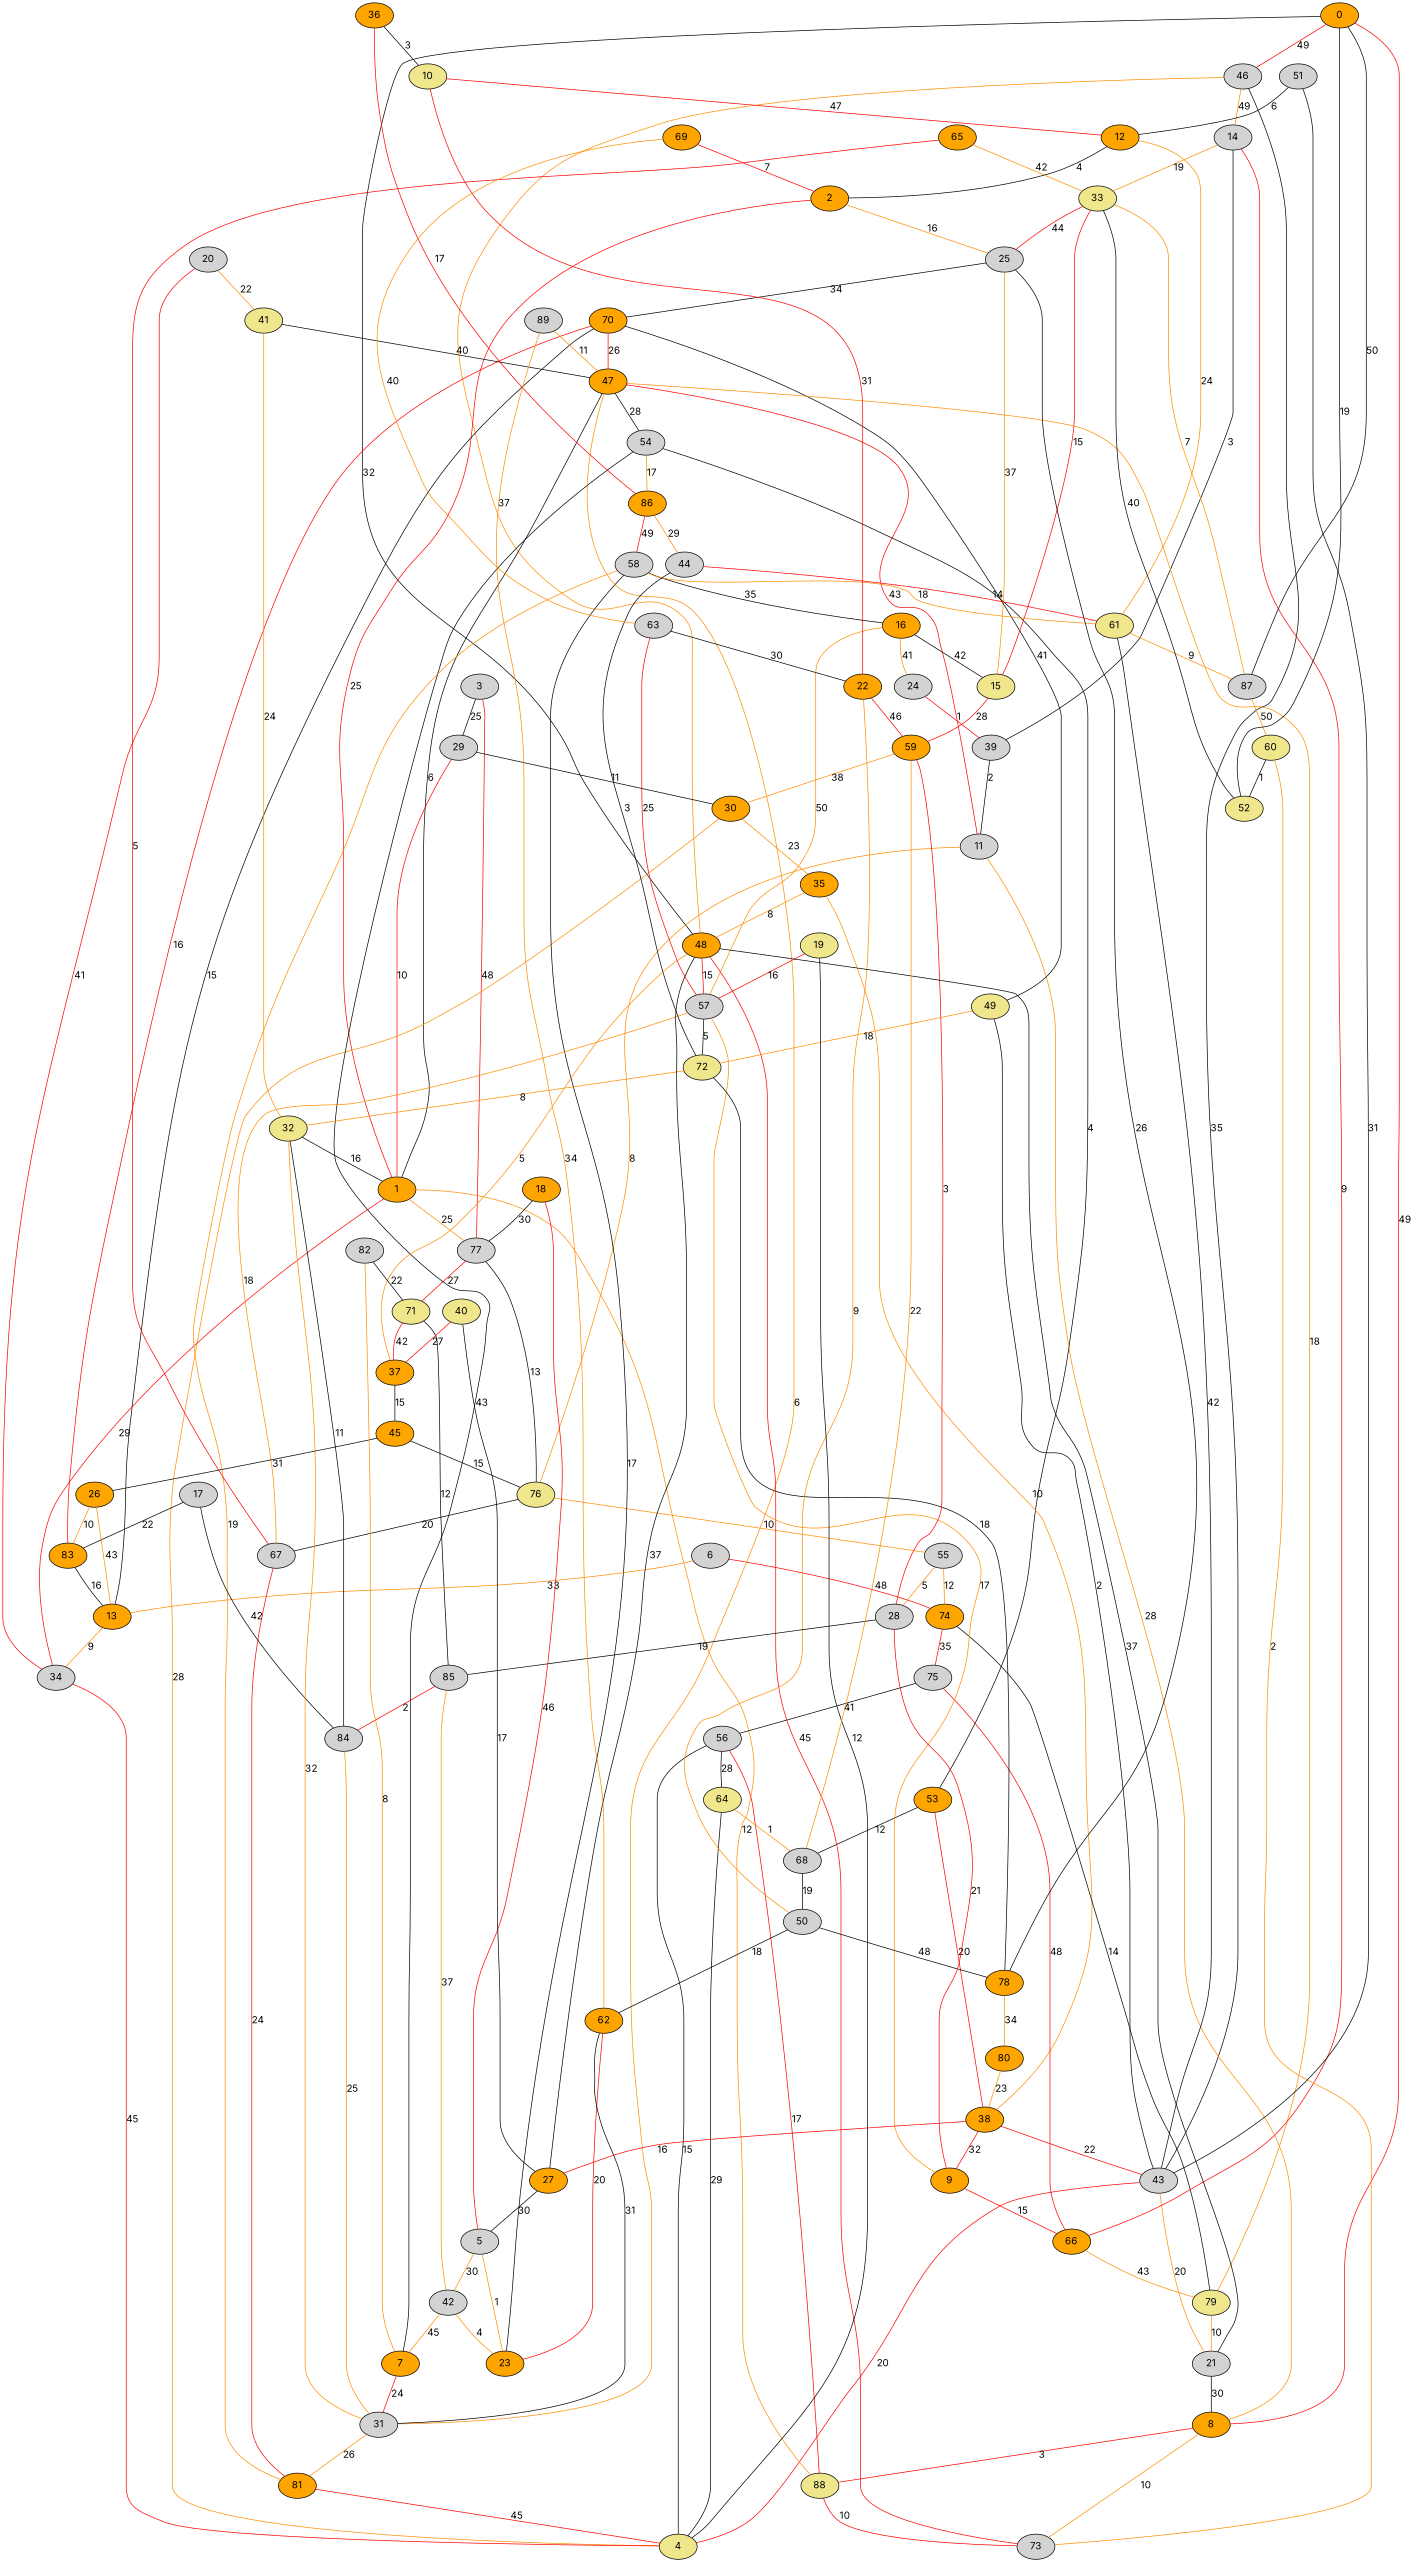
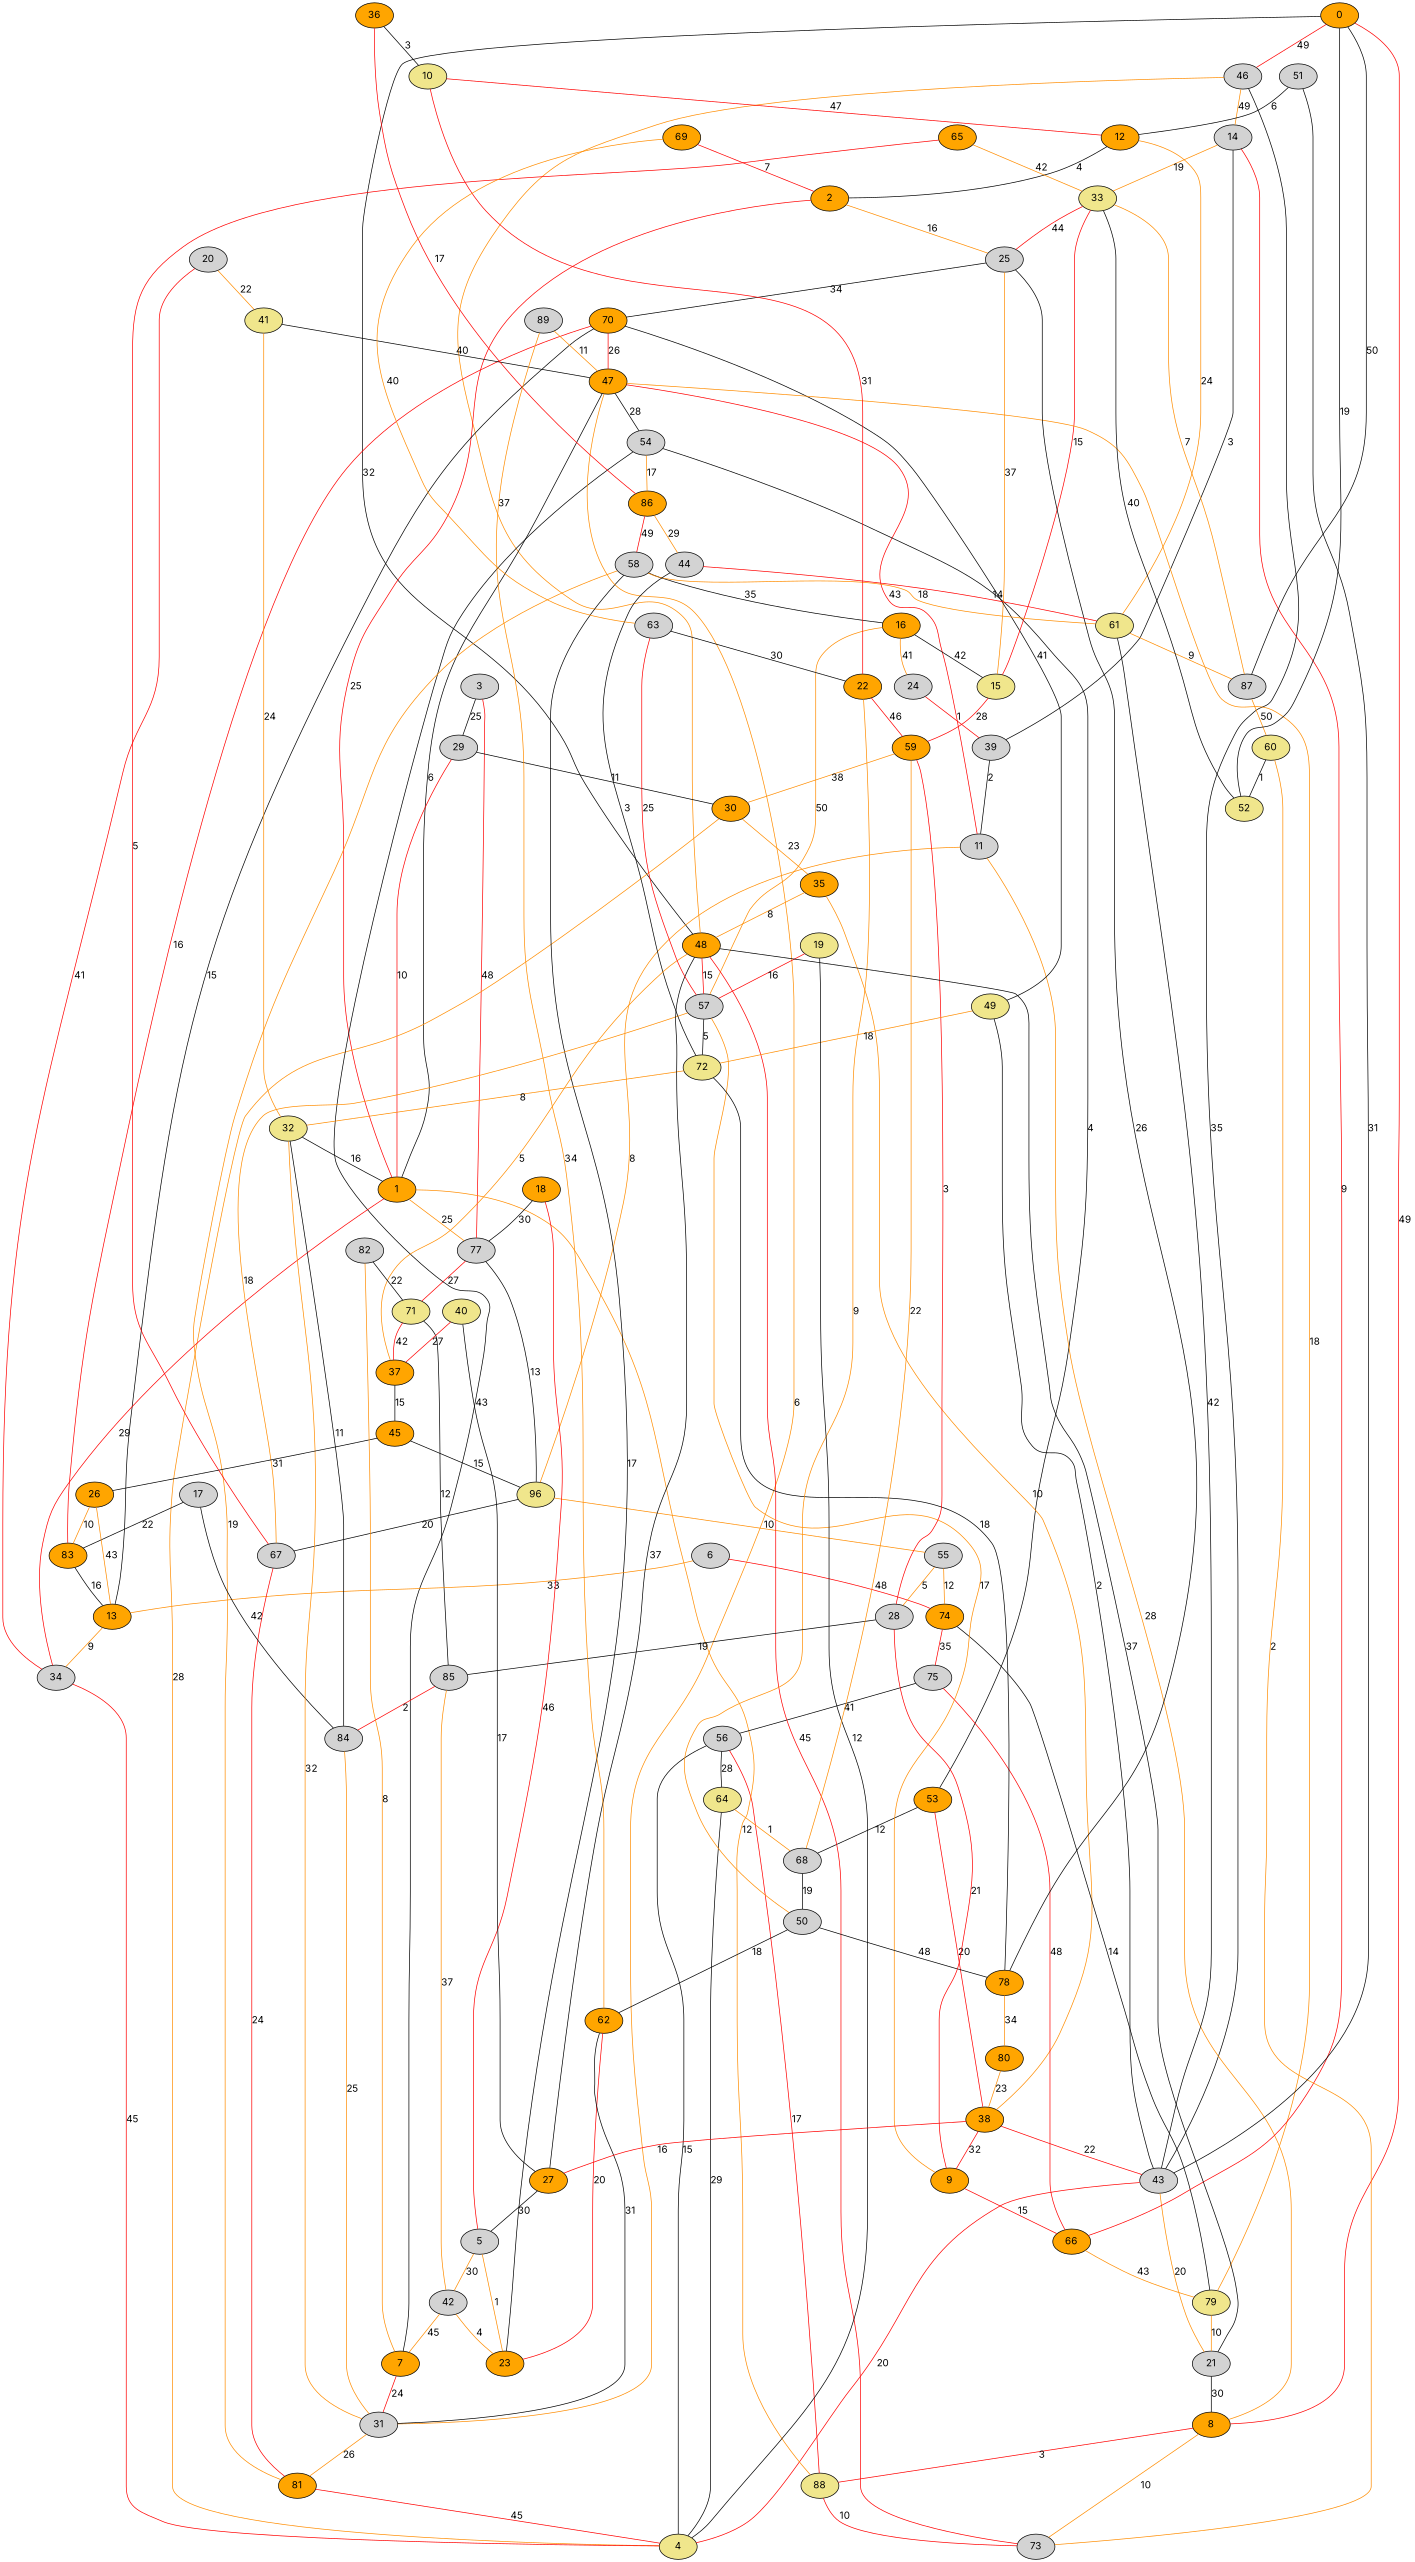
(536, 1495) -> (536, 1495)
